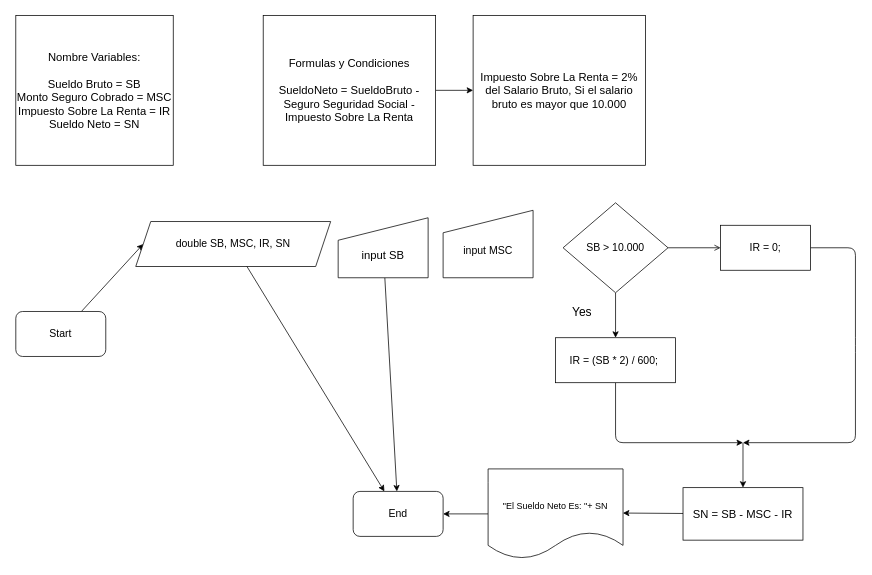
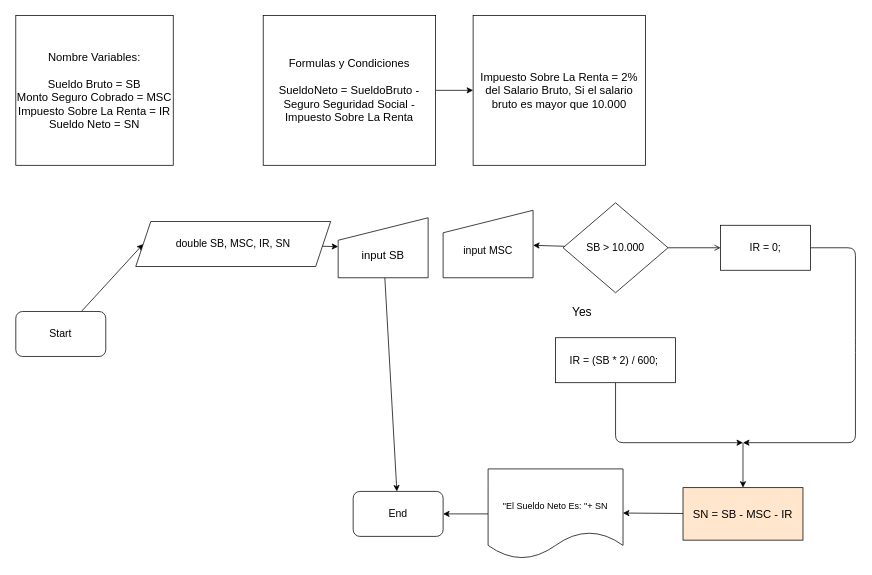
(615, 313) -> (545, 246)
(314, 377) -> (328, 246)
(743, 514) -> (743, 514)
